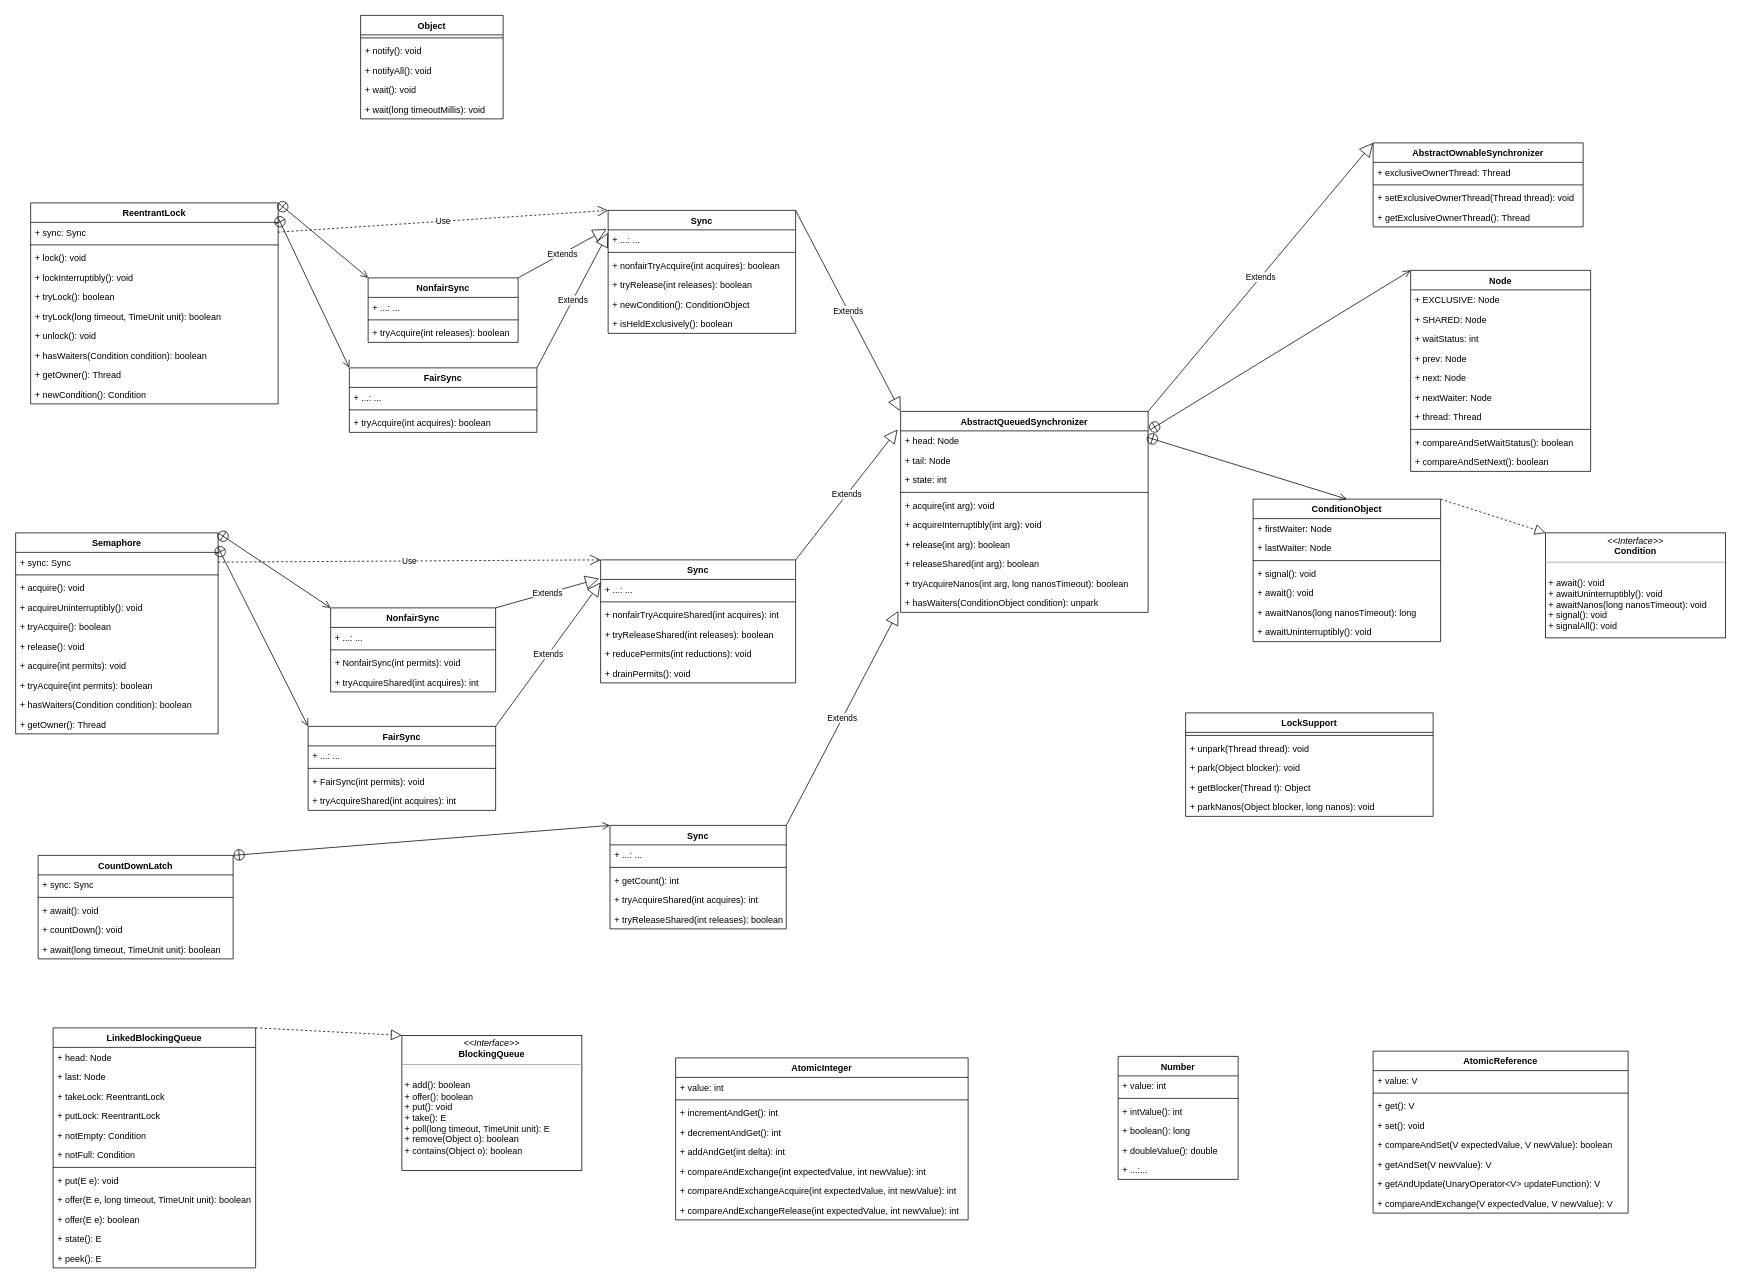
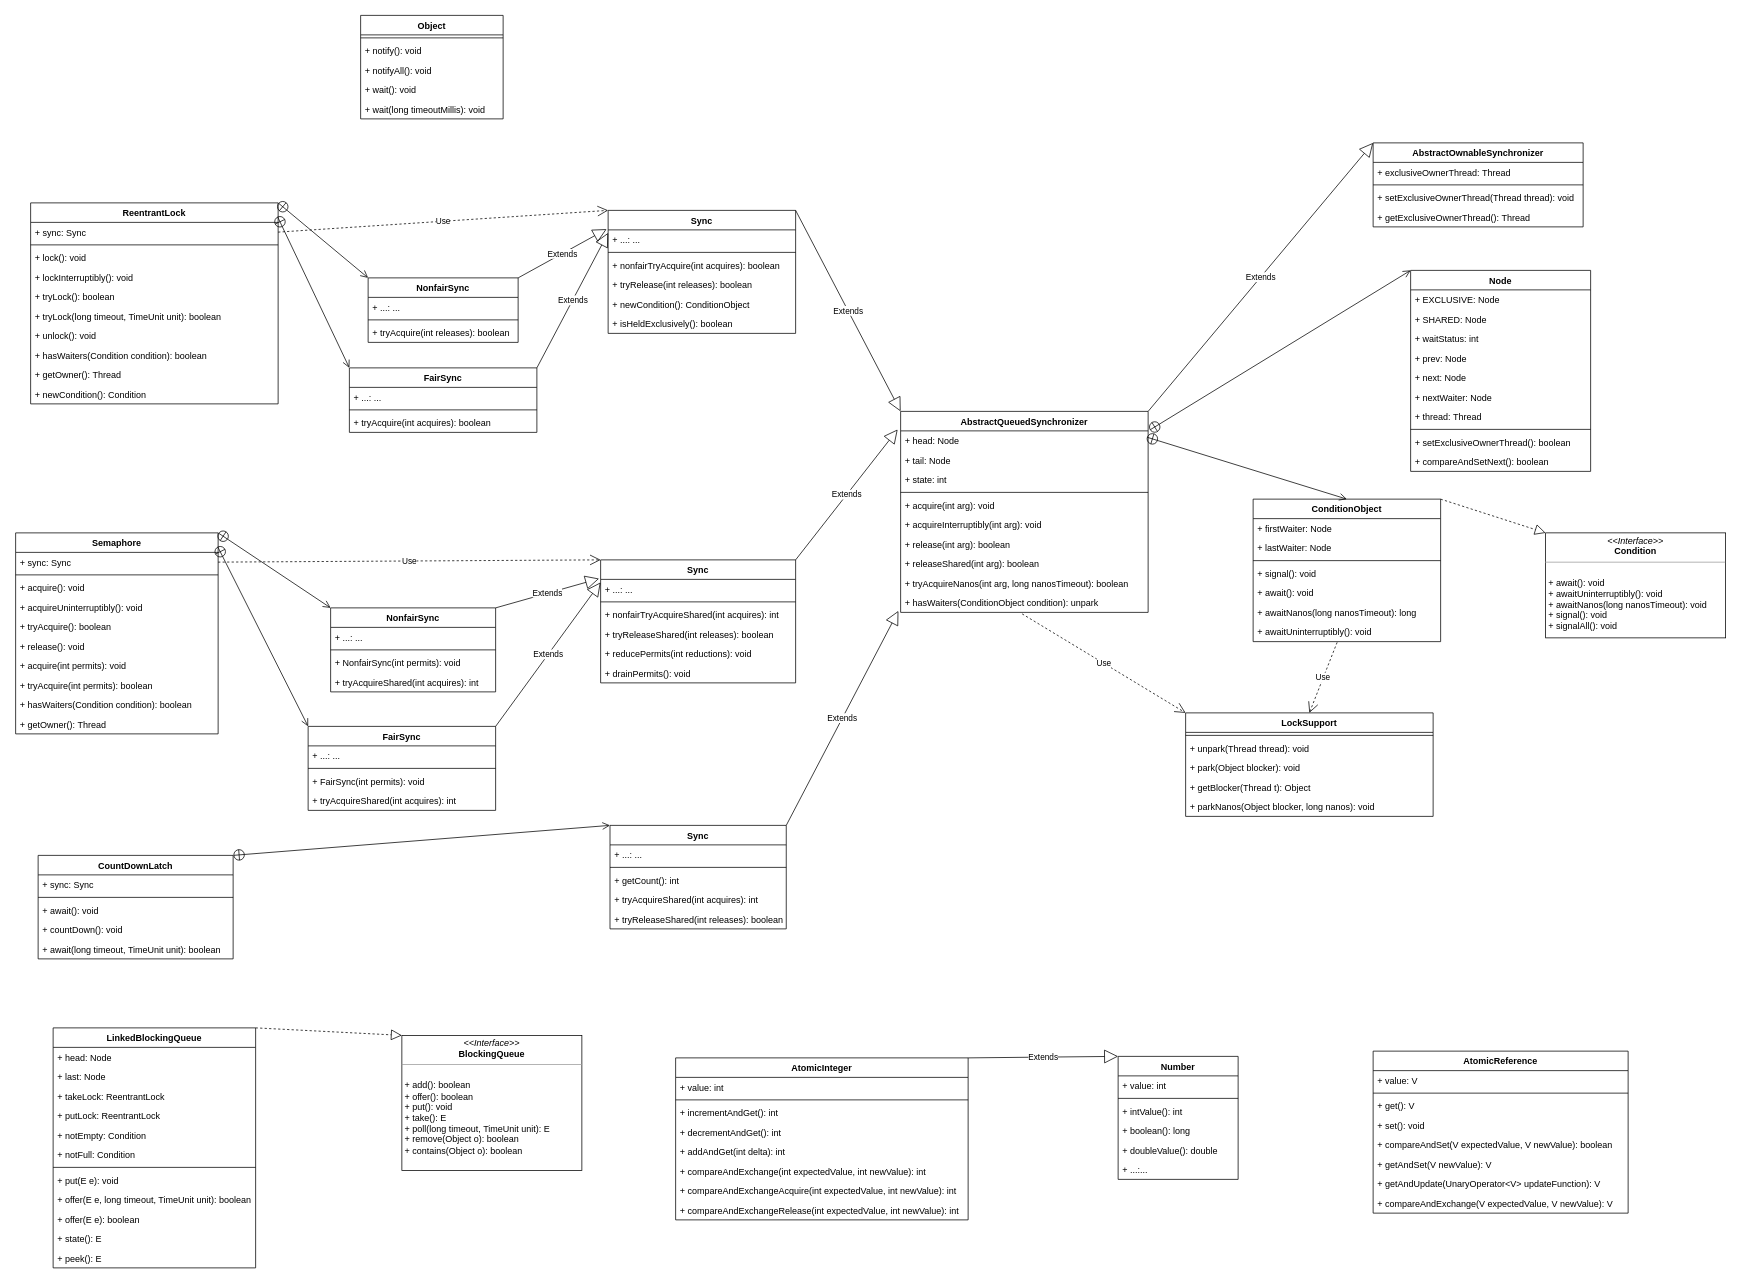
(1502, 443) -> (1501, 443)
none -> (1102, 663)
none -> (1323, 677)
none -> (1036, 1057)
